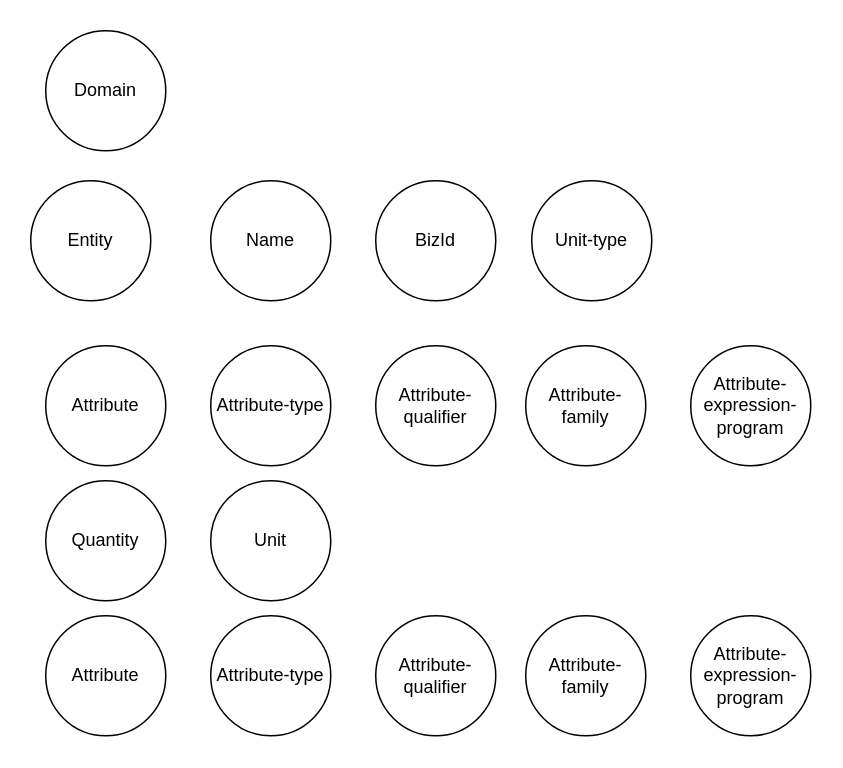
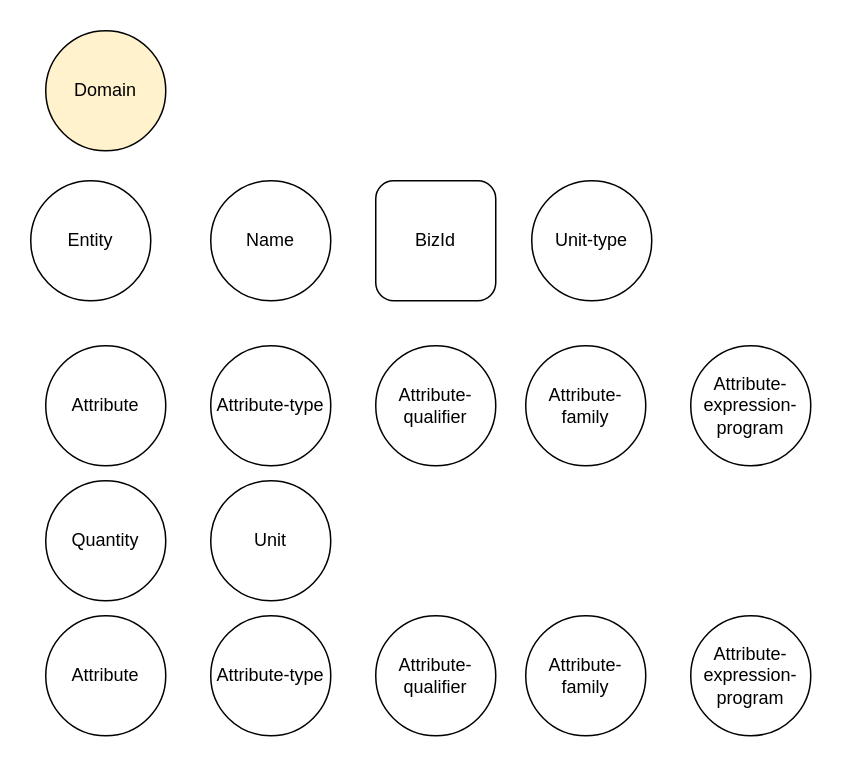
(106, 91) -> (106, 91)
(436, 241) -> (436, 241)
